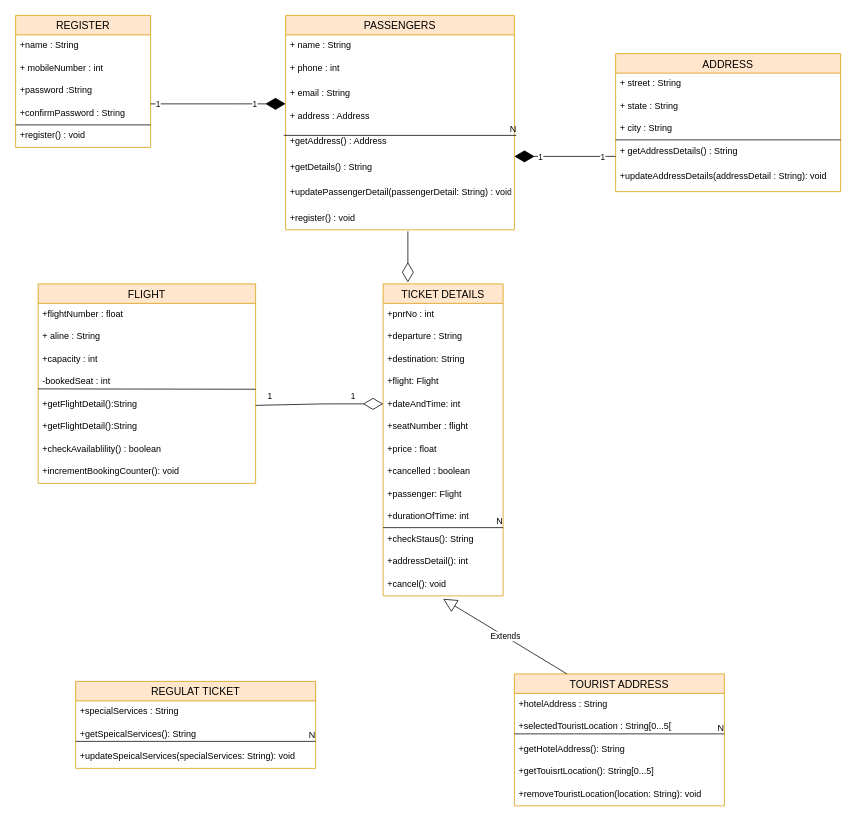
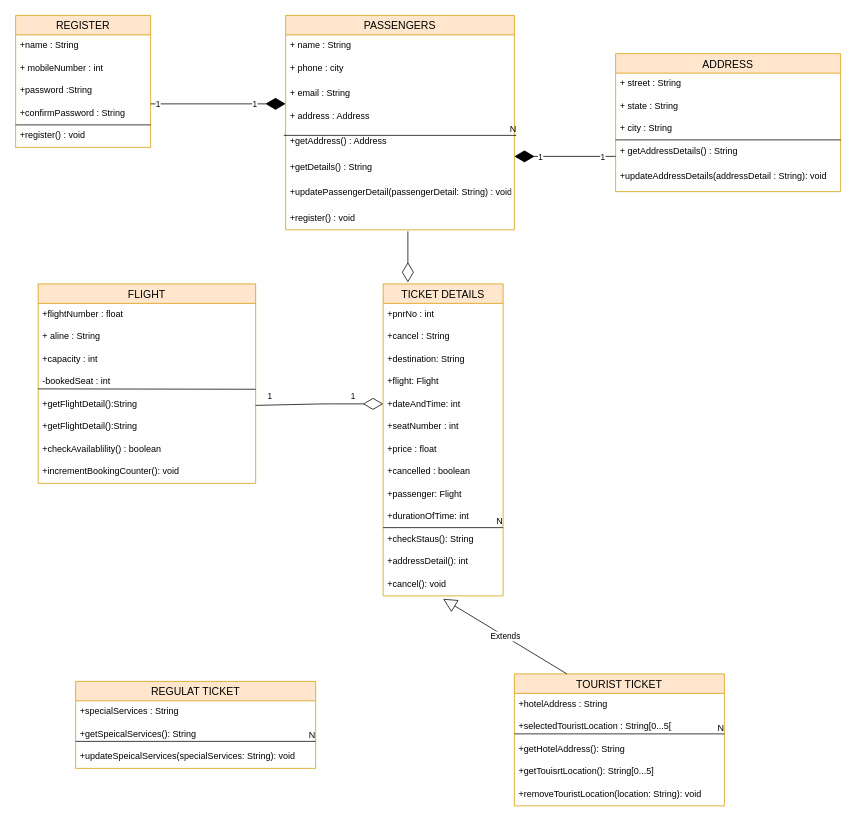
(316, 68) -> (319, 68)
(430, 336) -> (421, 336)
(432, 426) -> (425, 426)
(619, 684) -> (619, 684)
